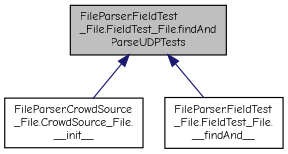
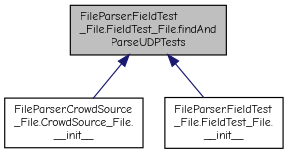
(224, 123) -> (224, 123)
